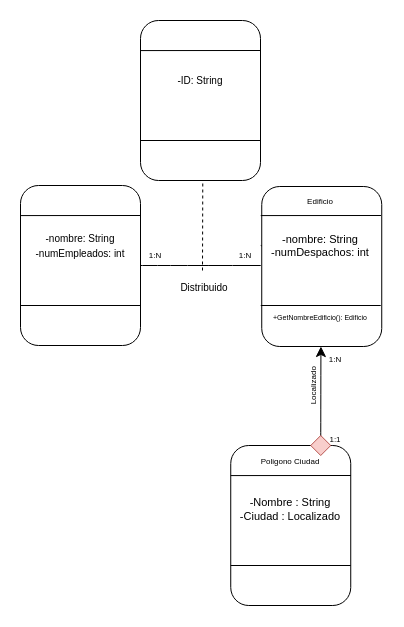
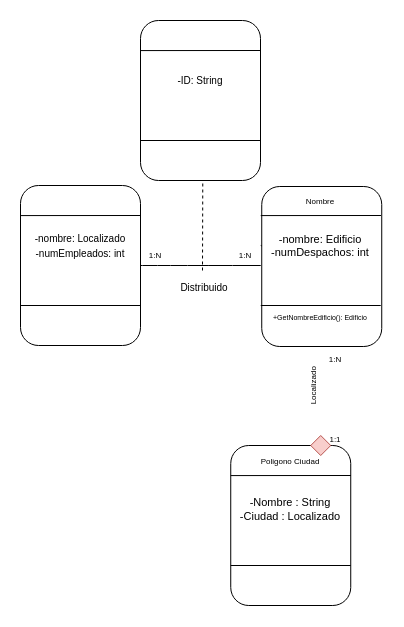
(321, 201) -> (321, 201)
(81, 246) -> (81, 246)
(321, 246) -> (321, 246)
(321, 396) -> none
